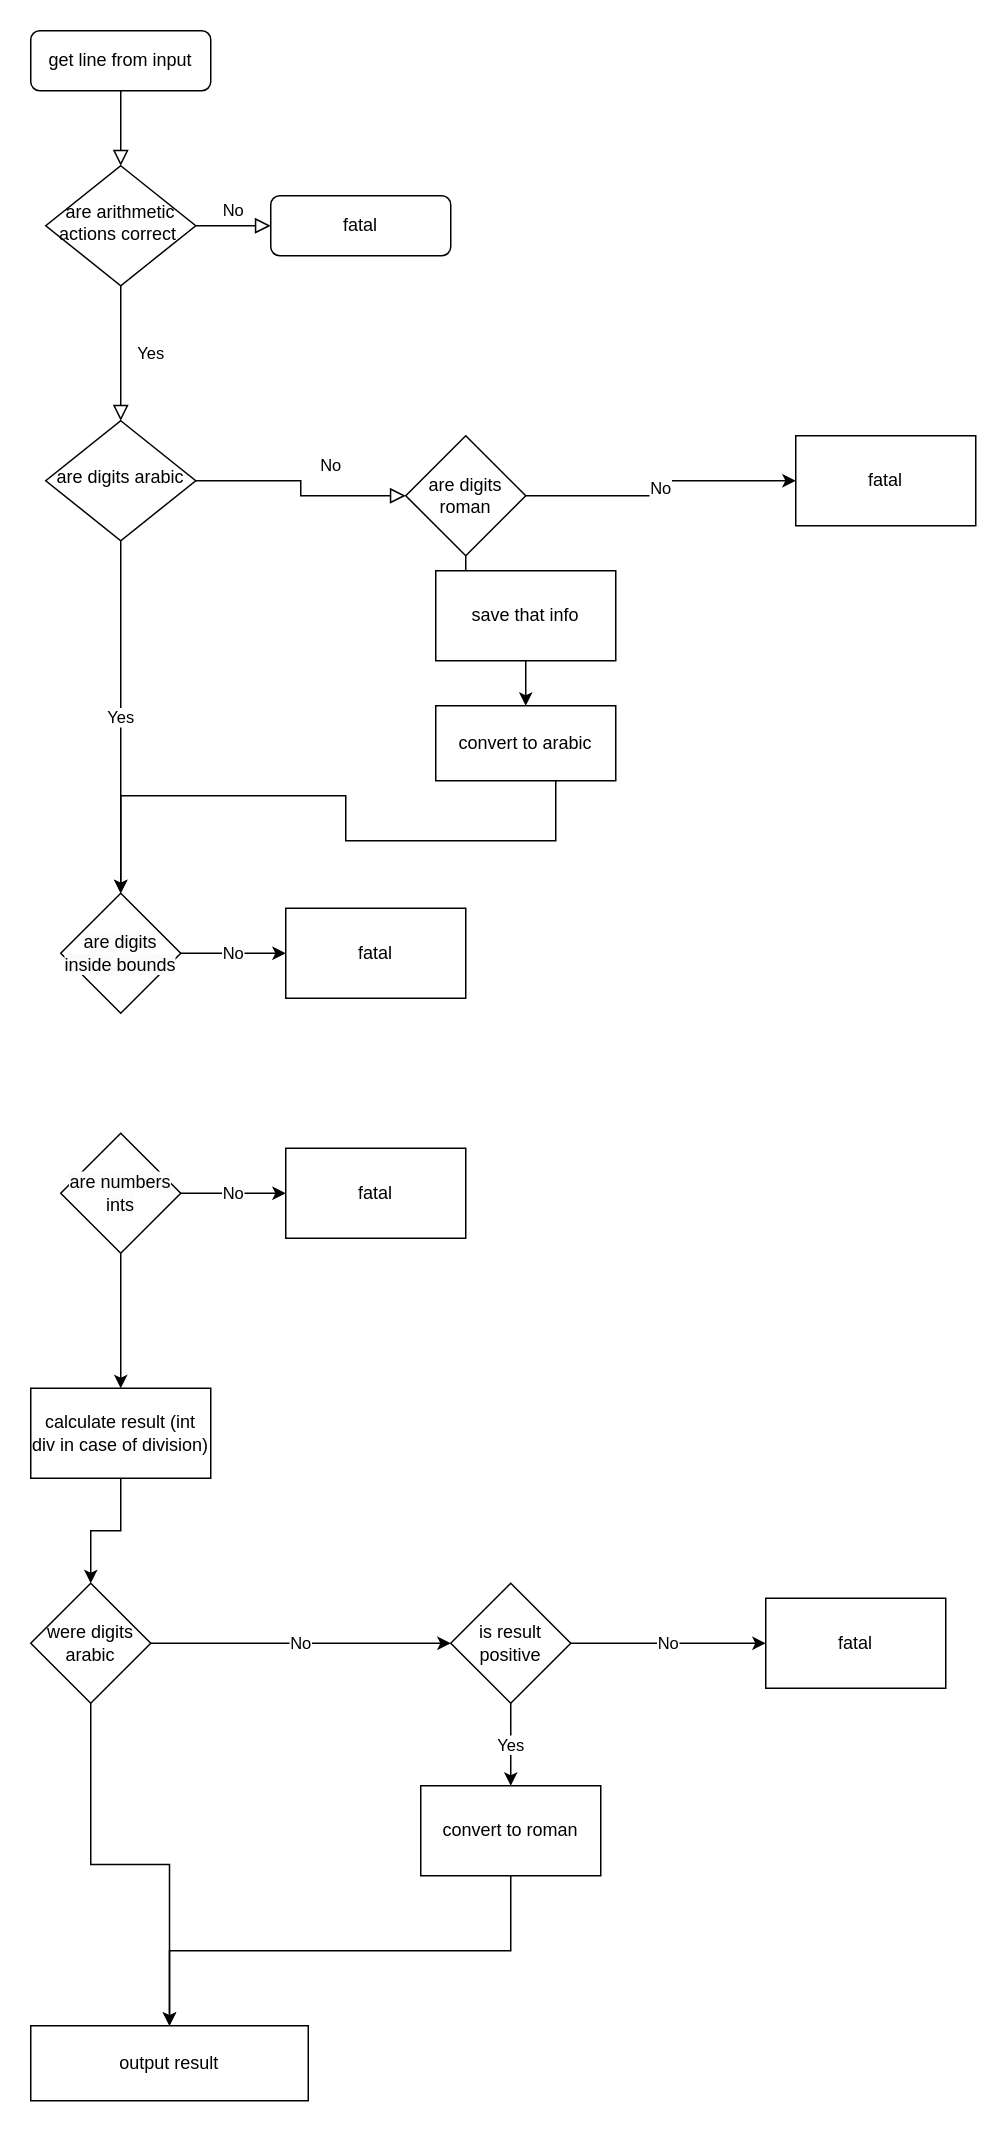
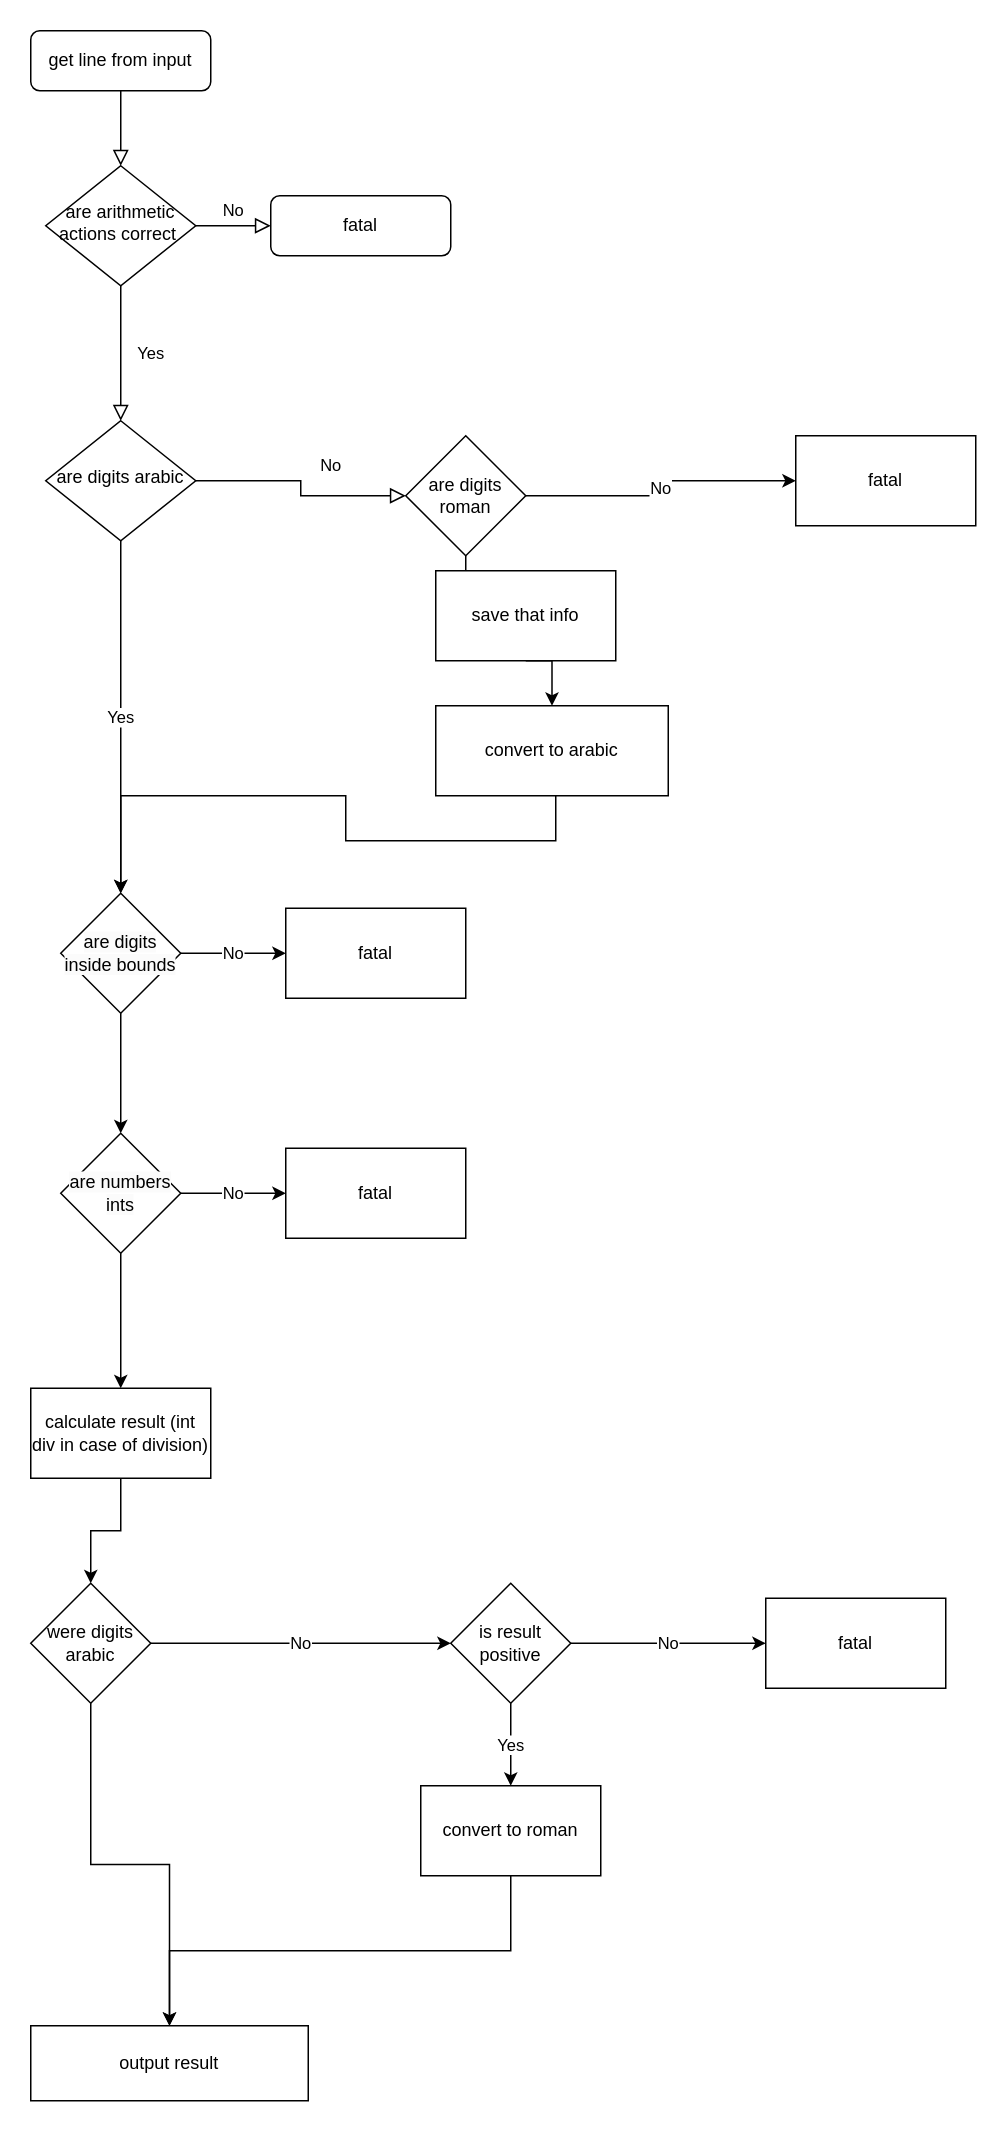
(526, 743) -> (552, 751)
none -> (121, 1068)
